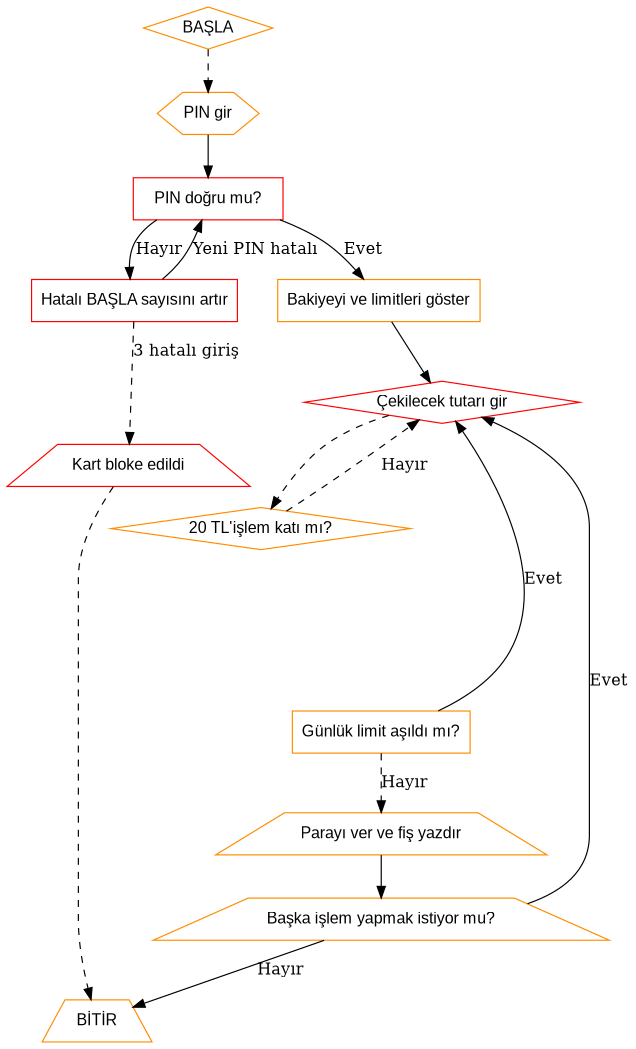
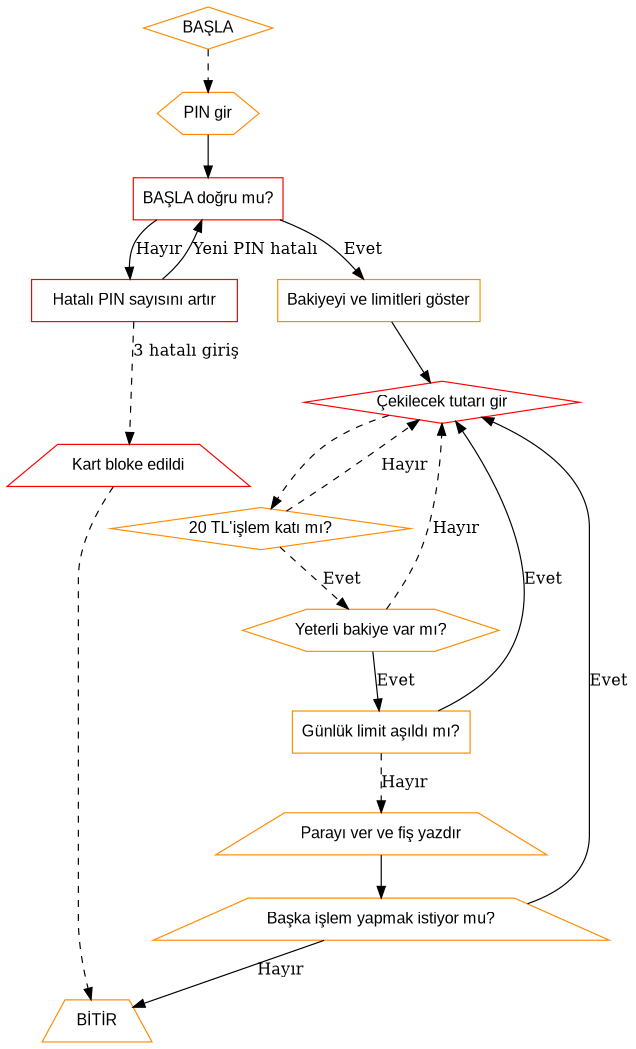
(208, 199) -> (208, 199)
(134, 301) -> (134, 301)
none -> (371, 630)
